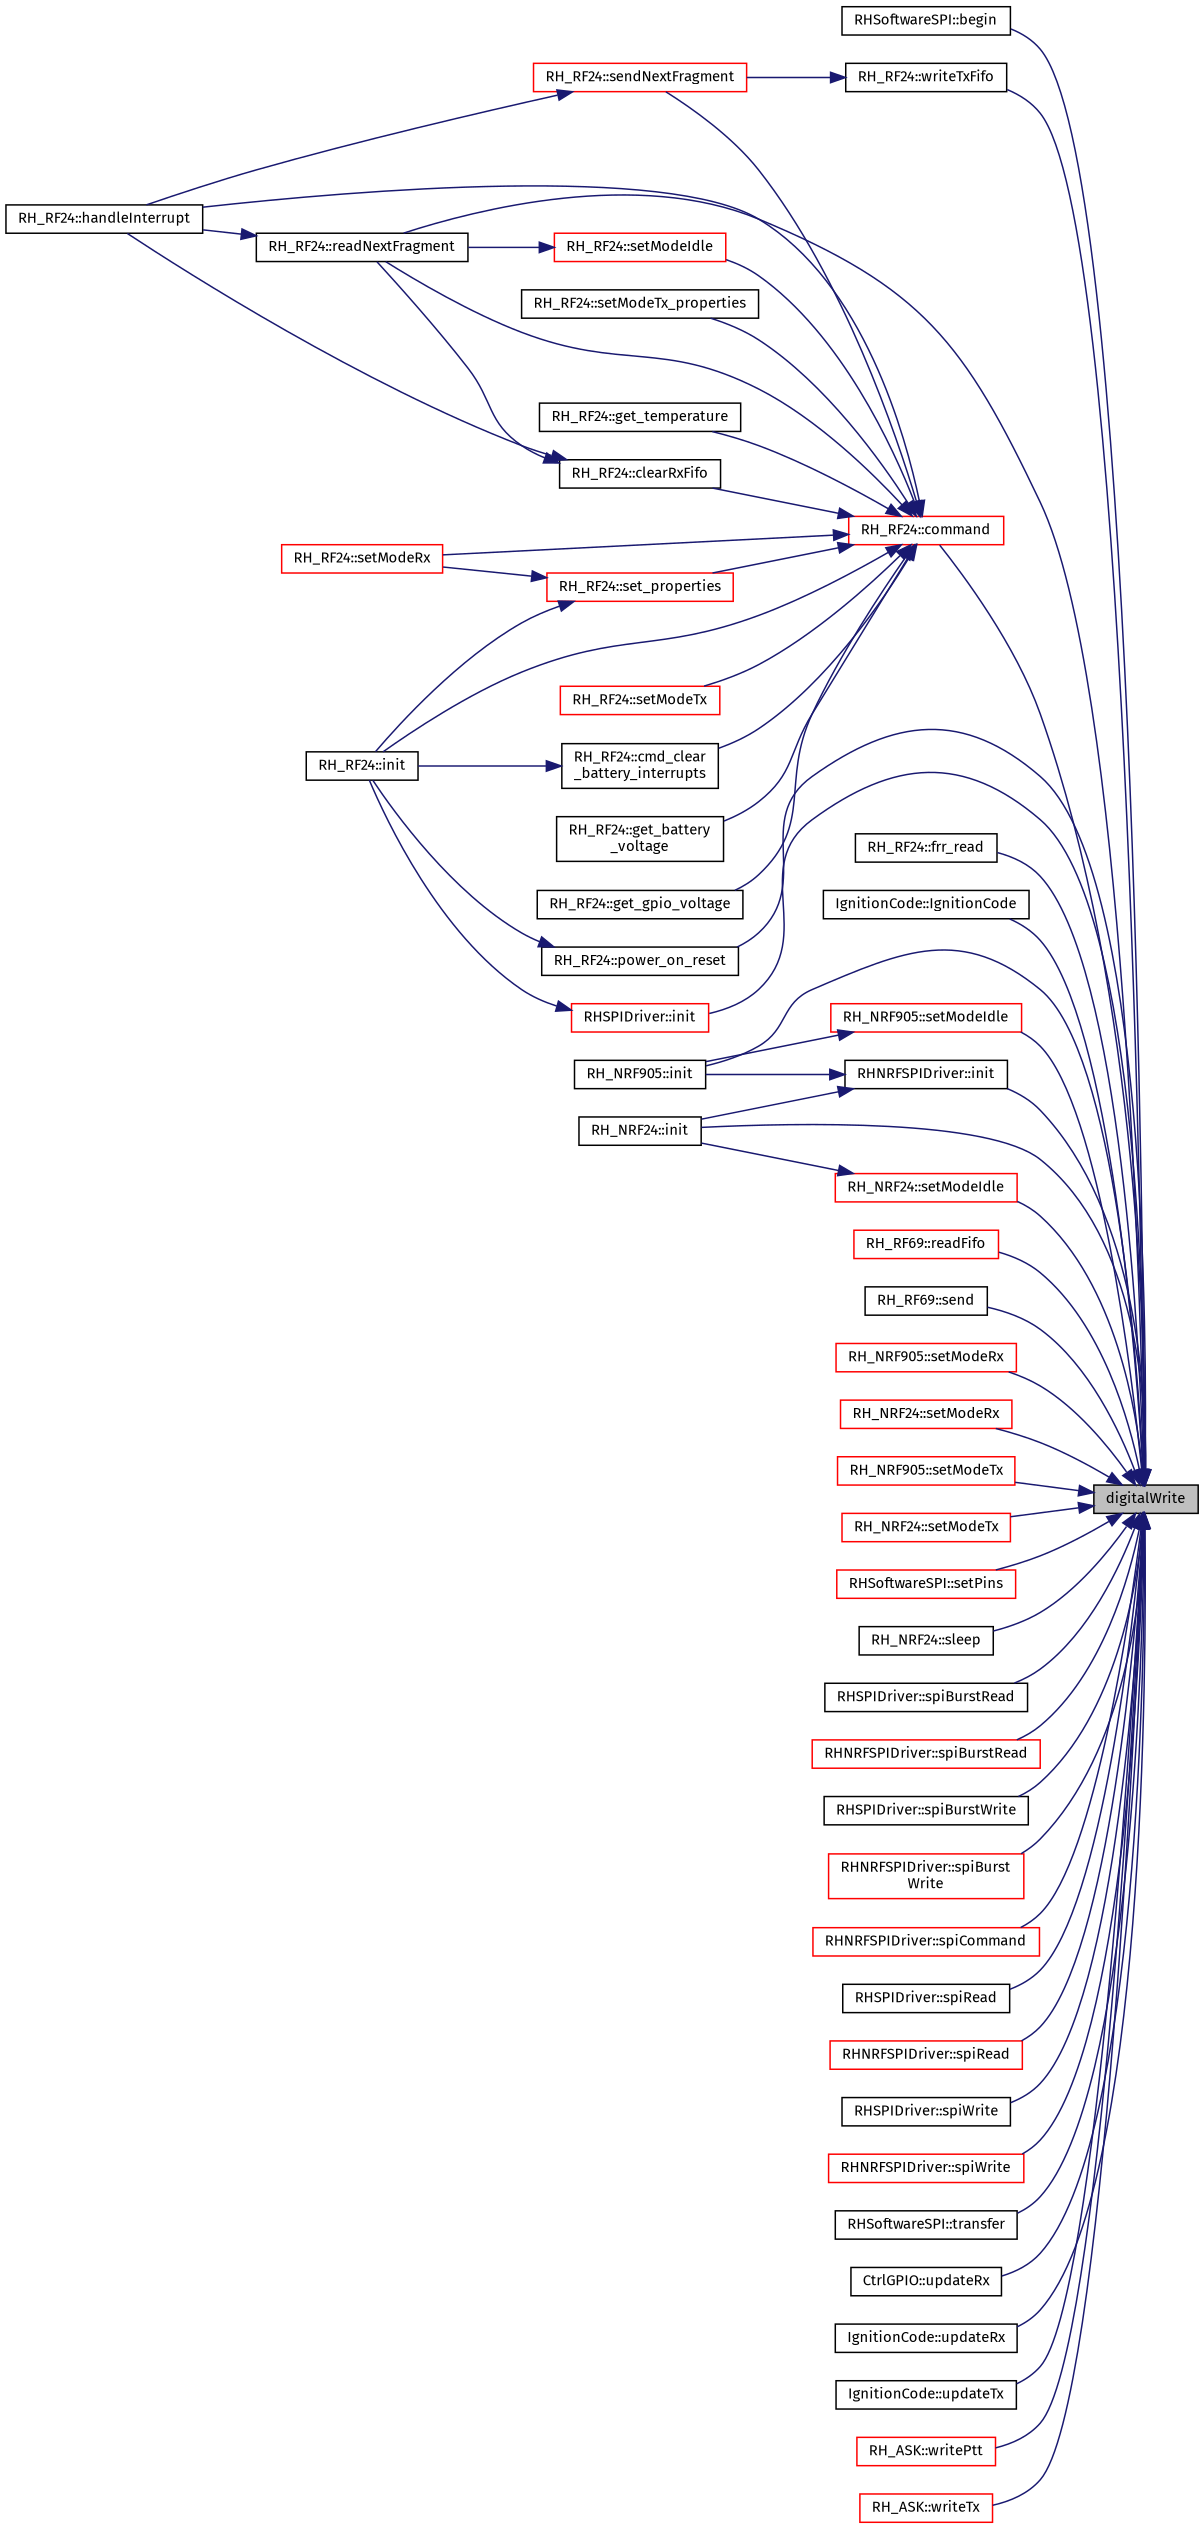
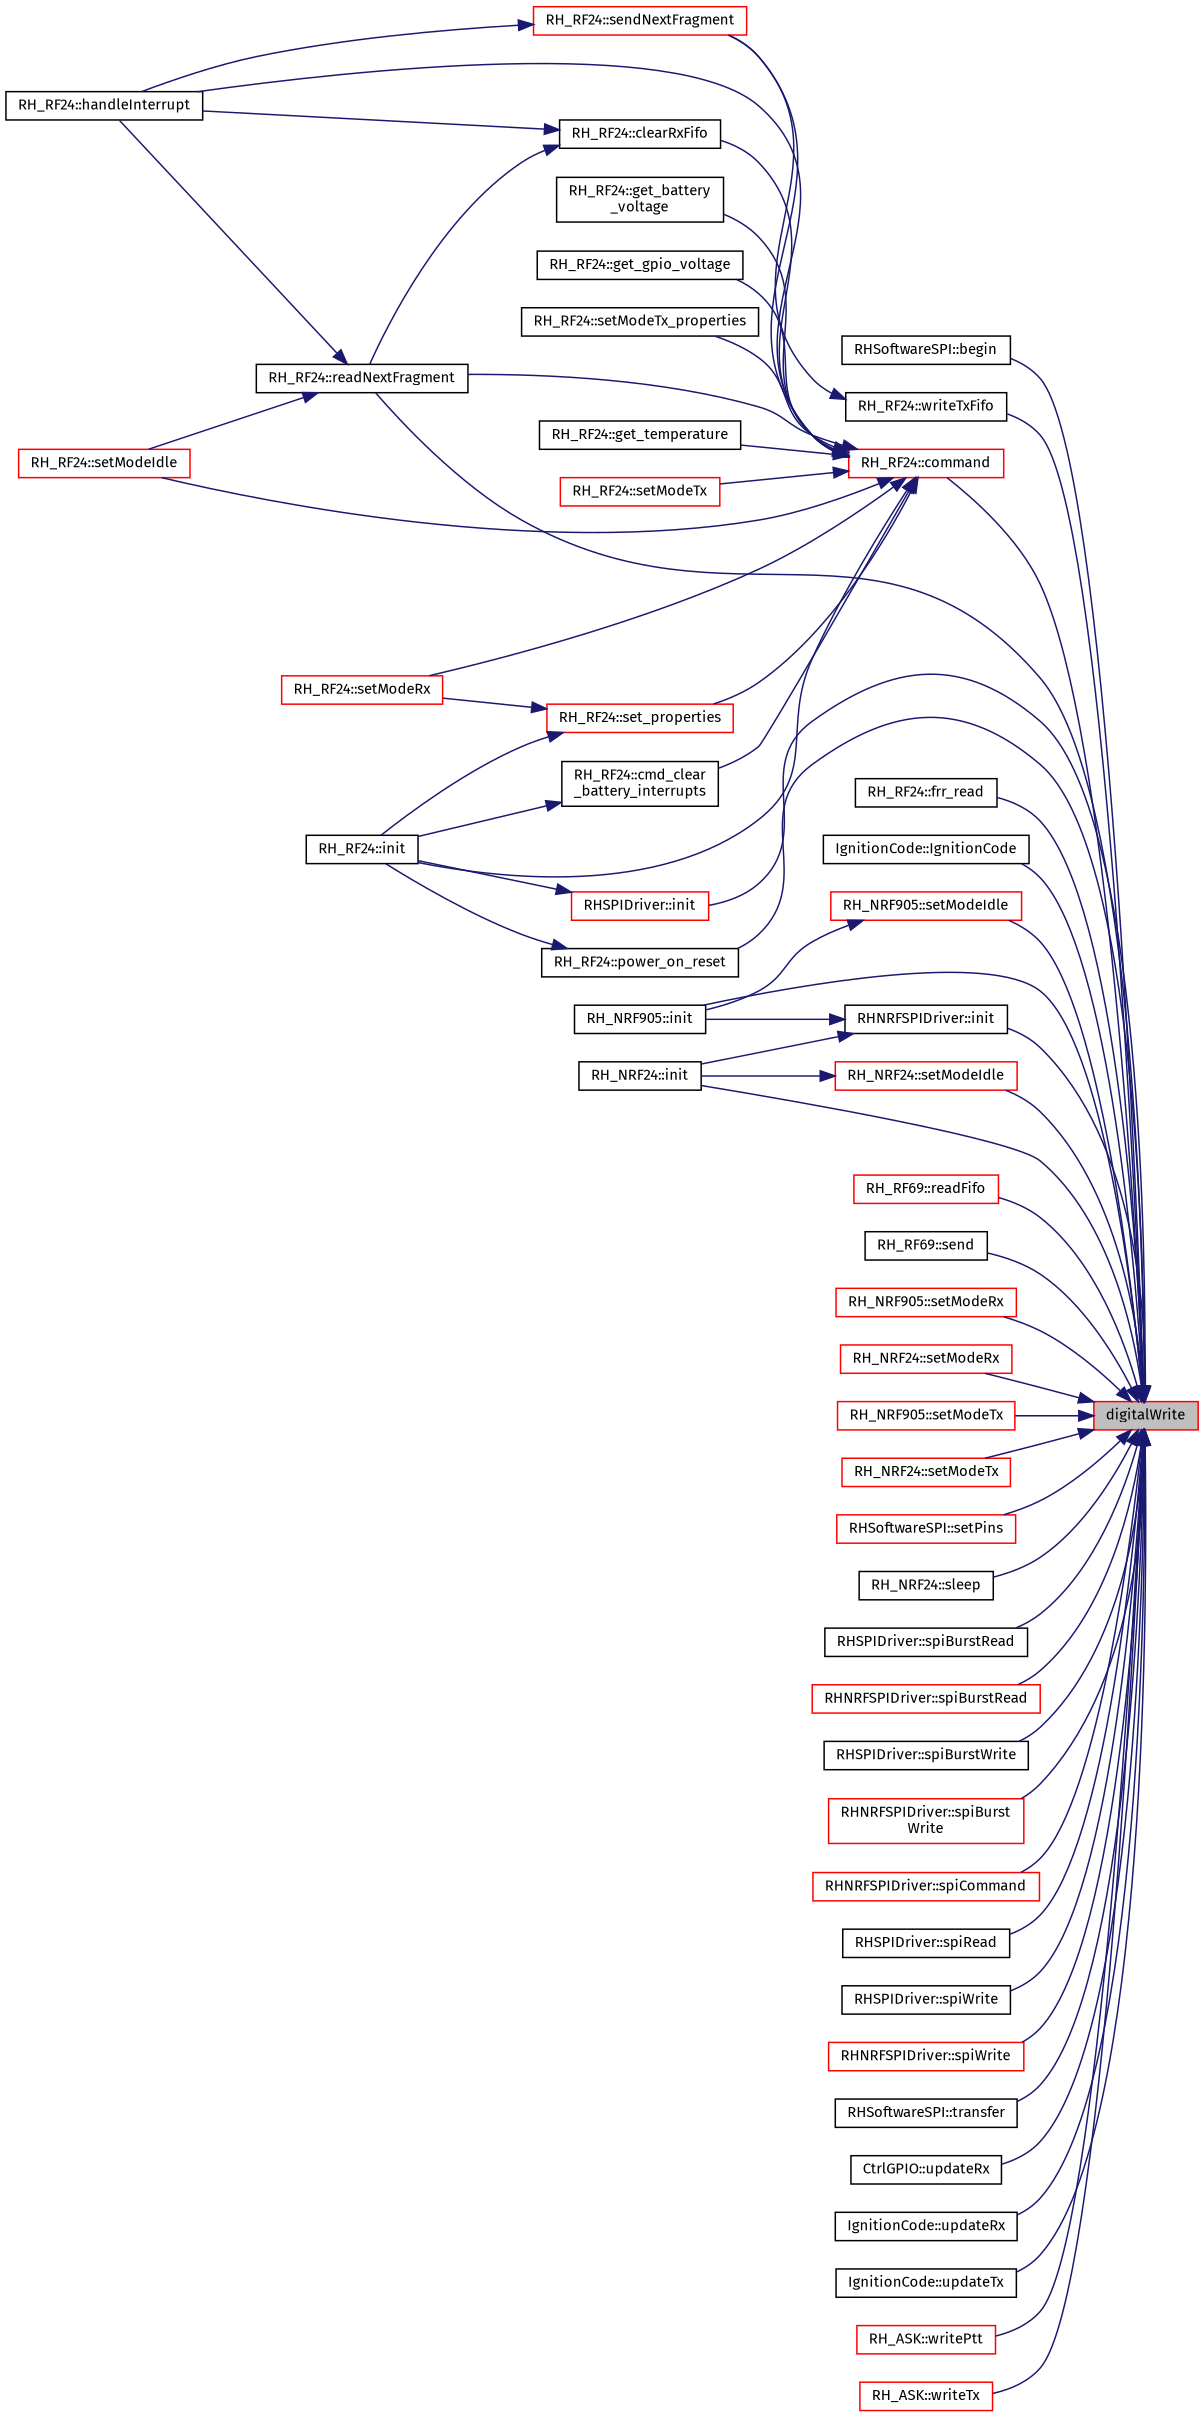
(504, 247) -> (226, 423)
(1146, 1499) -> (1146, 1416)
(926, 2055) -> none
